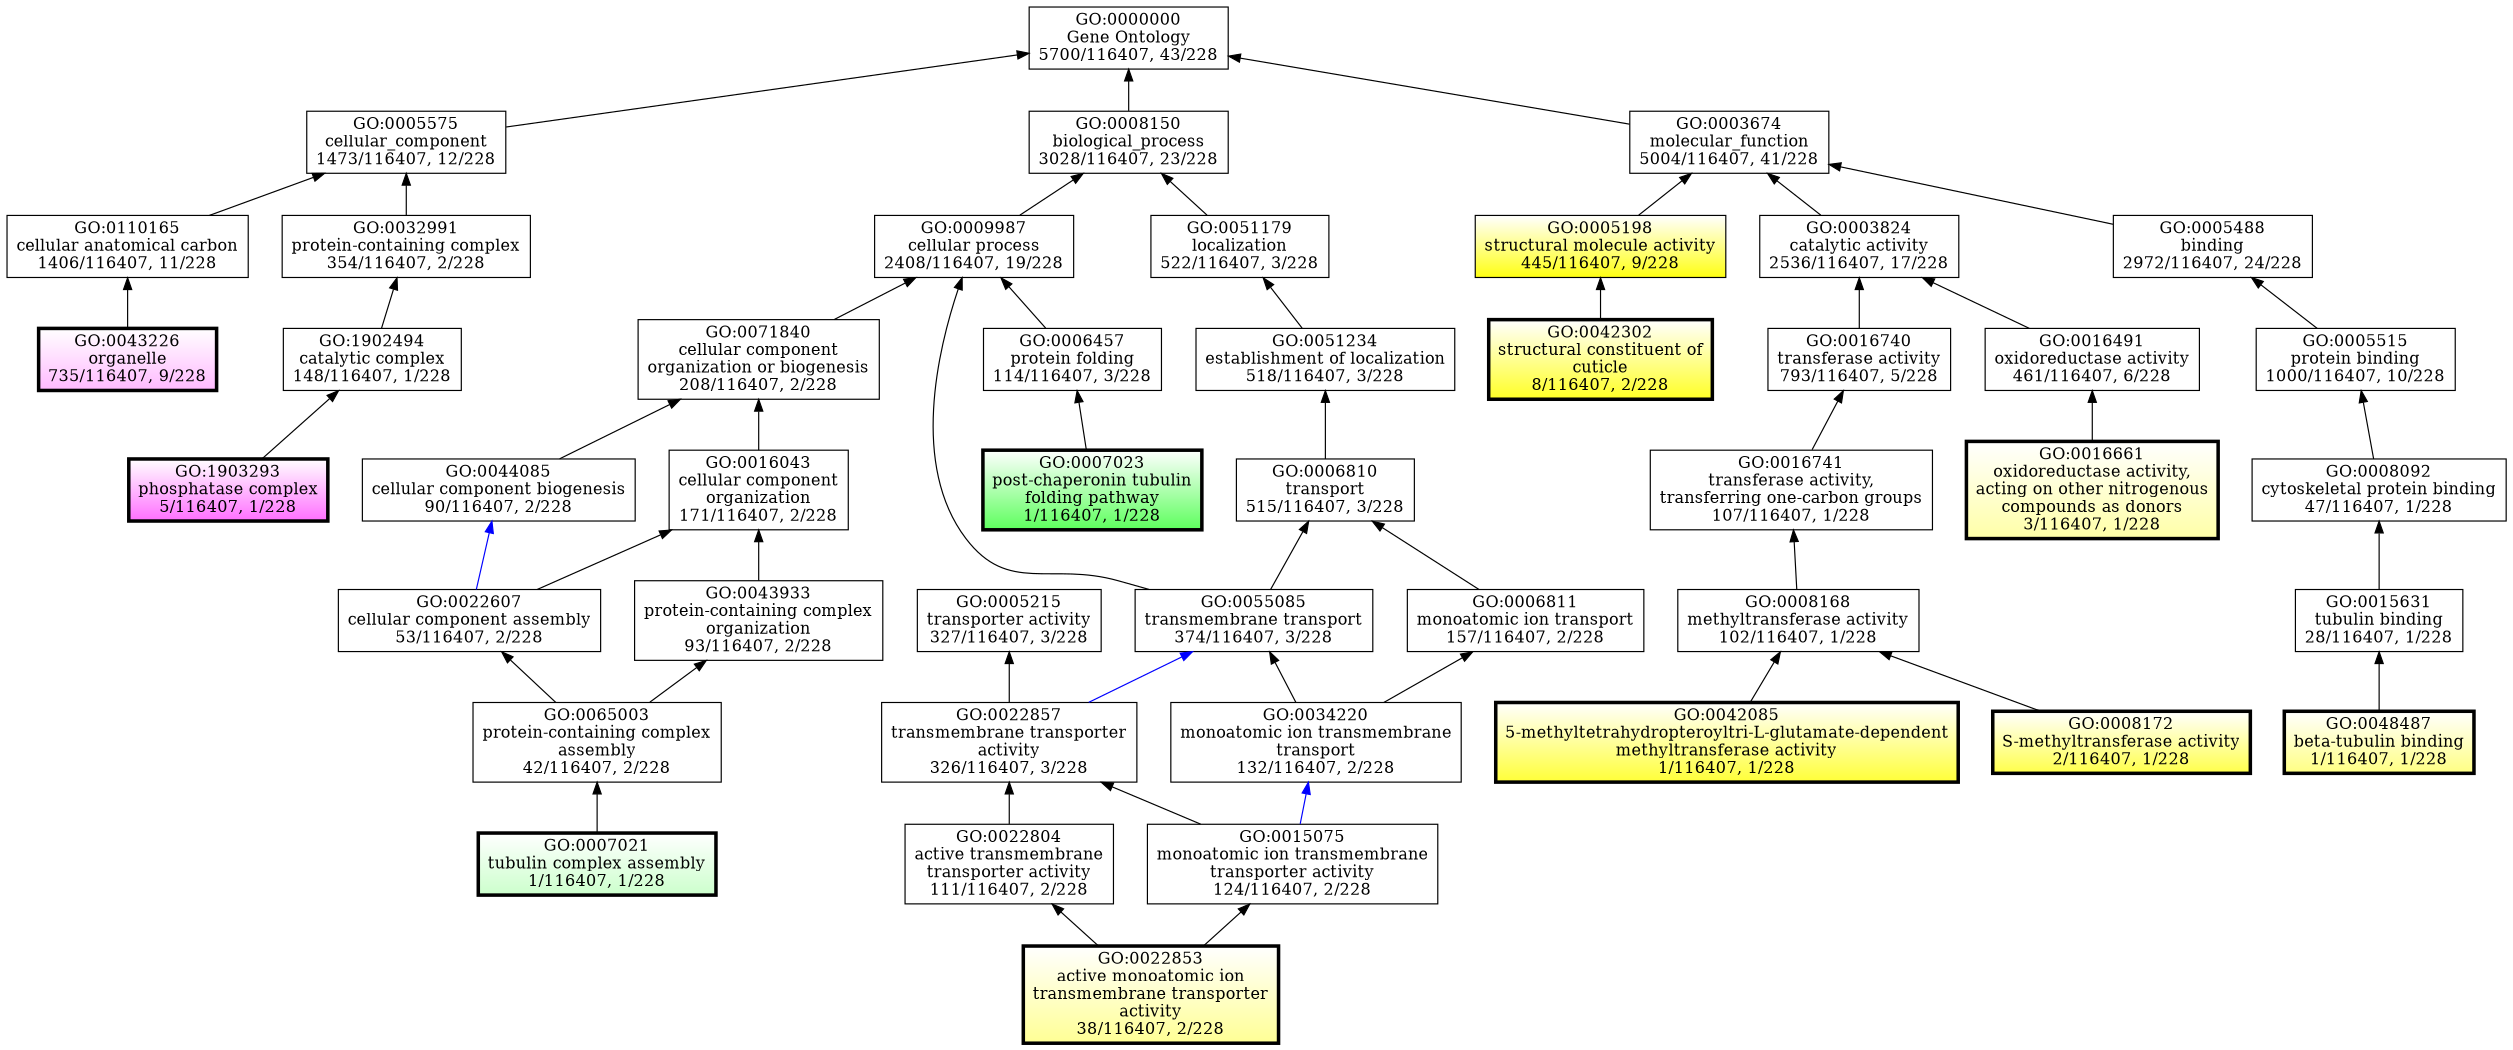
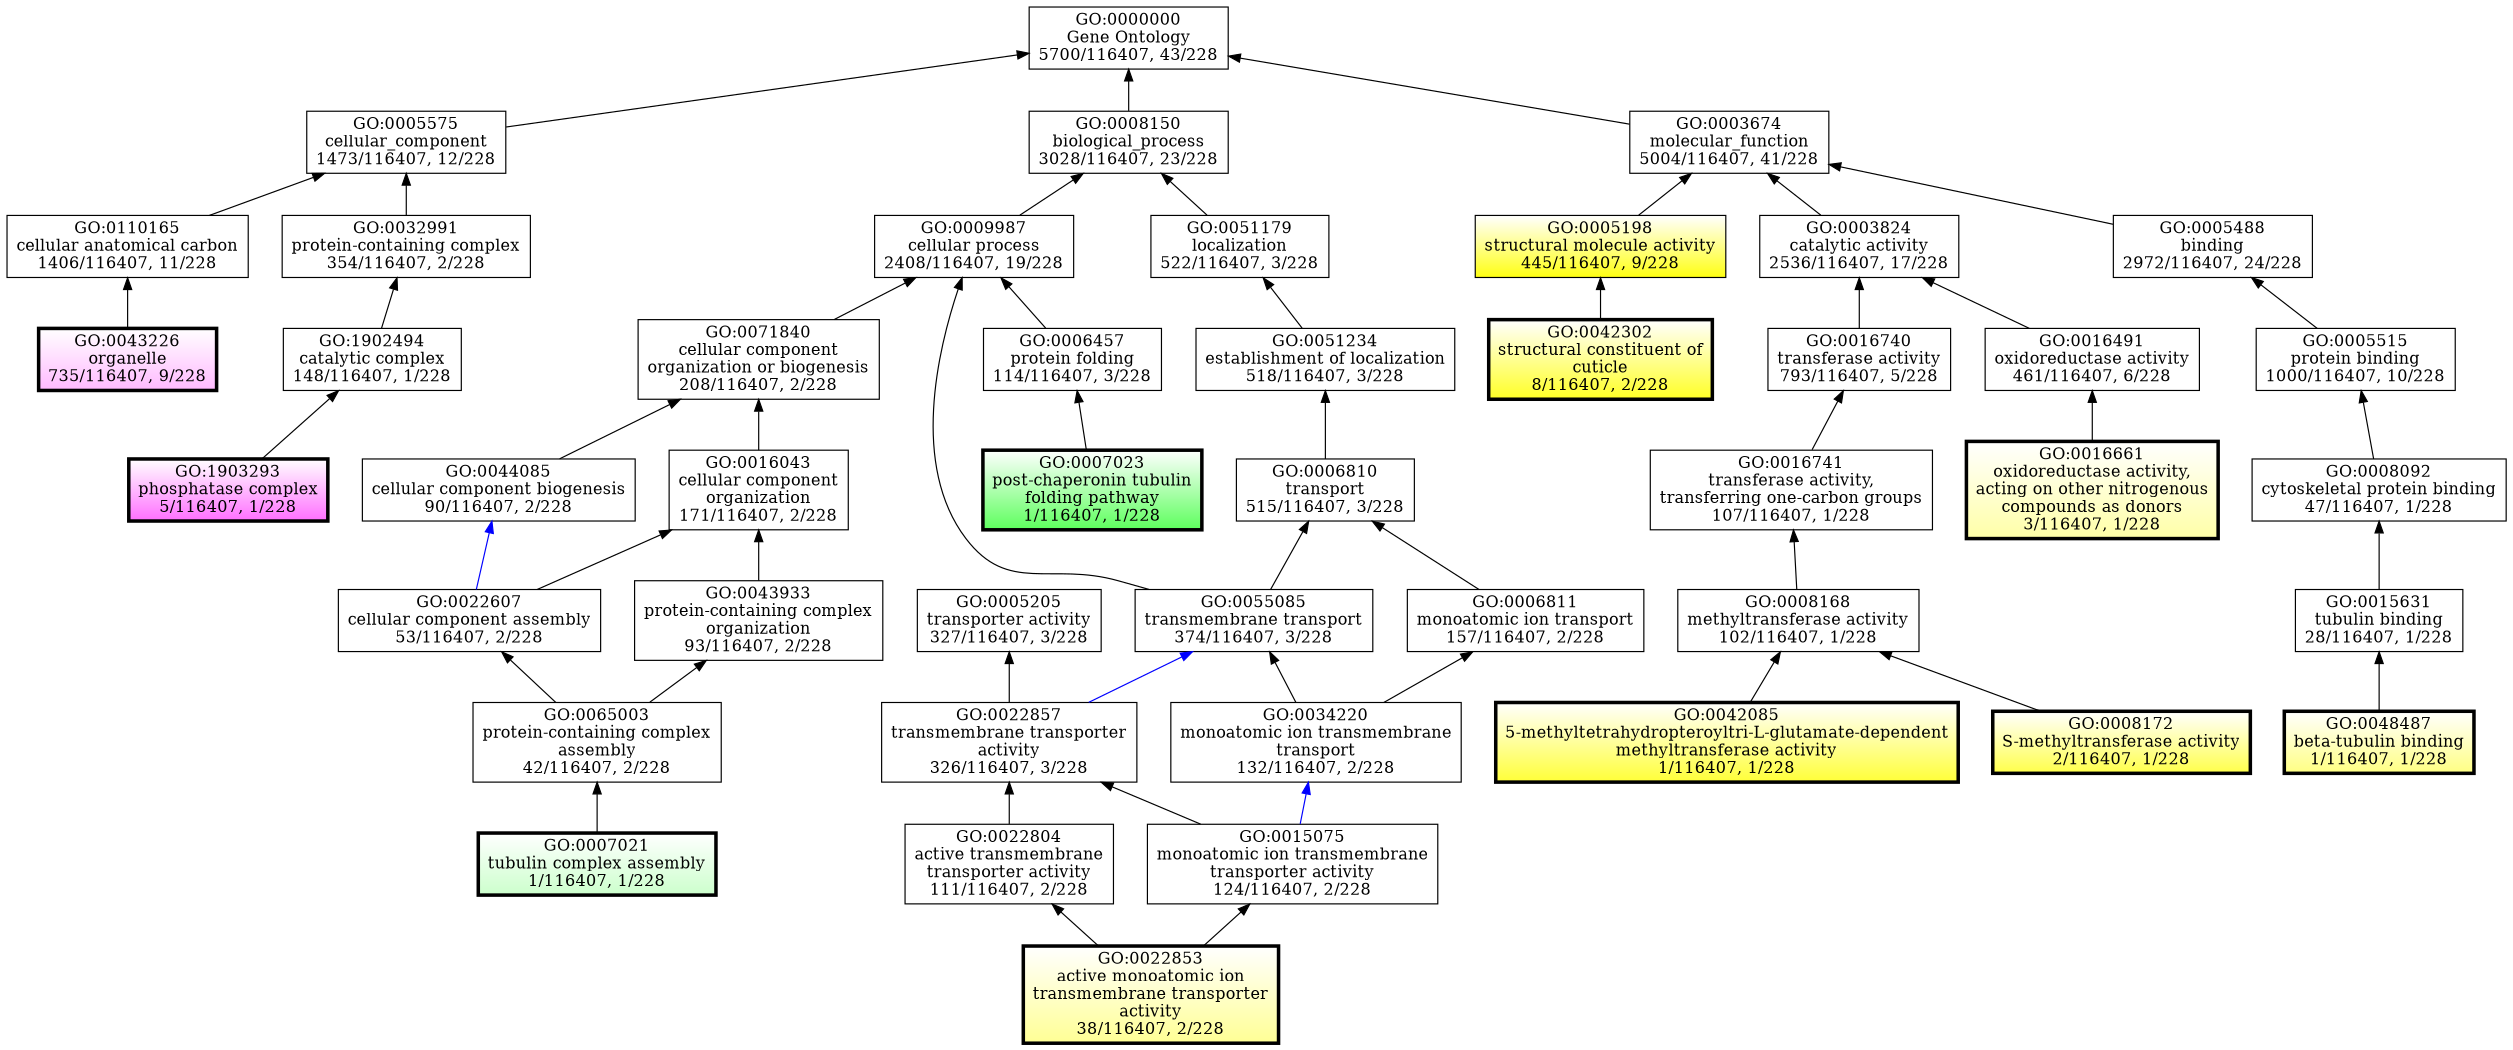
(1009, 621) -> (1009, 621)
